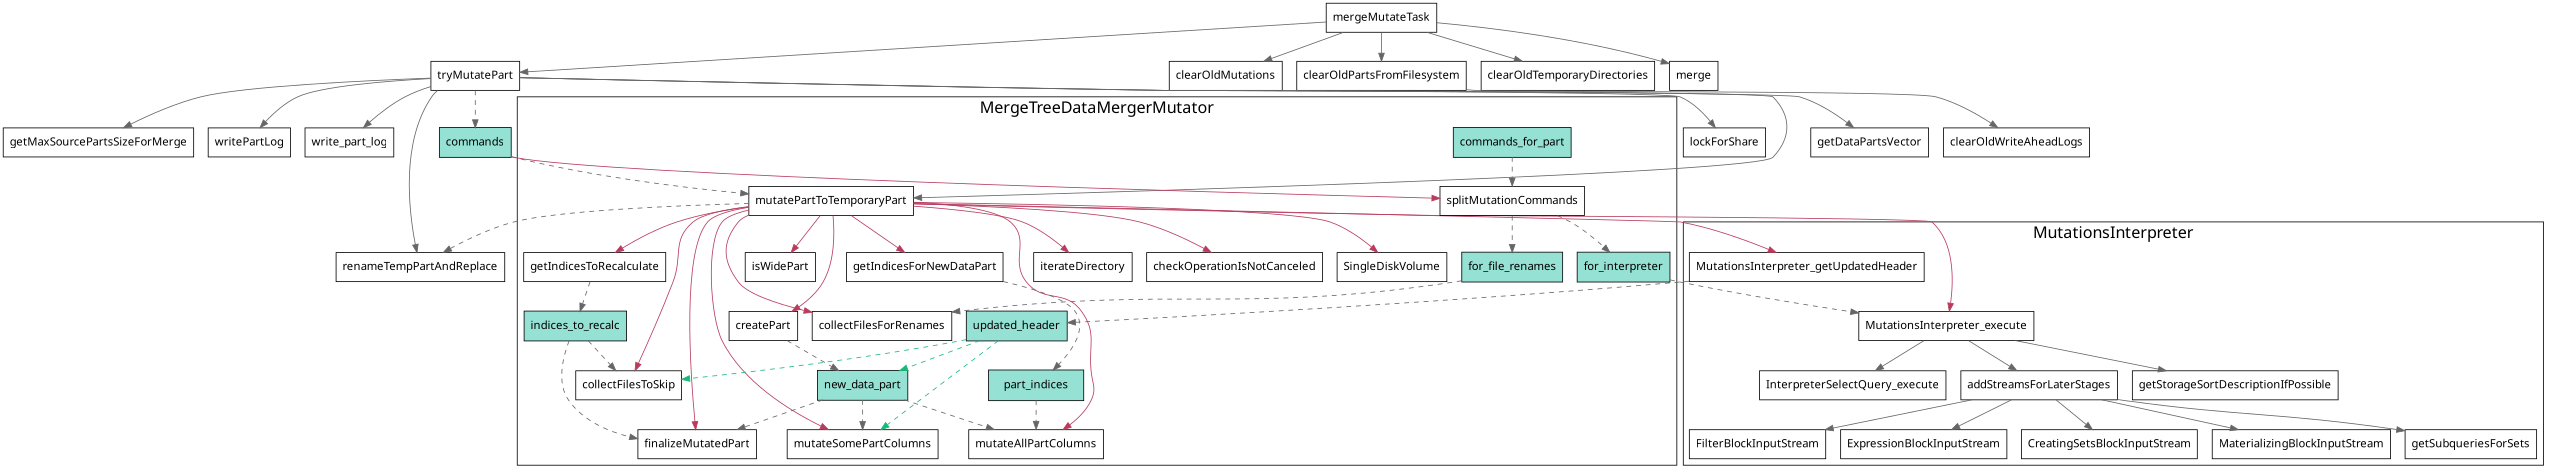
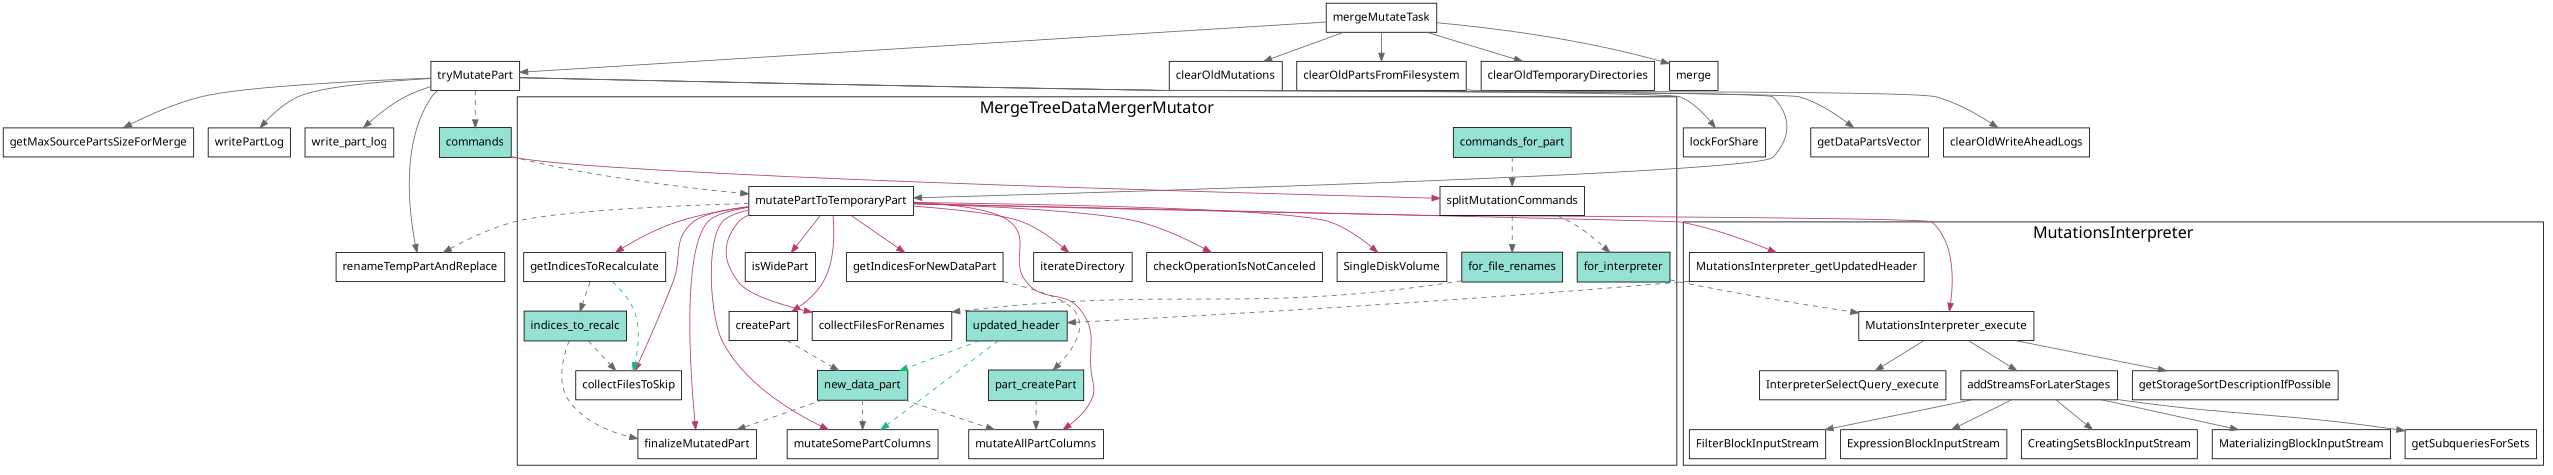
(835, 361) -> (636, 318)
(1036, 385) -> (1036, 385)
